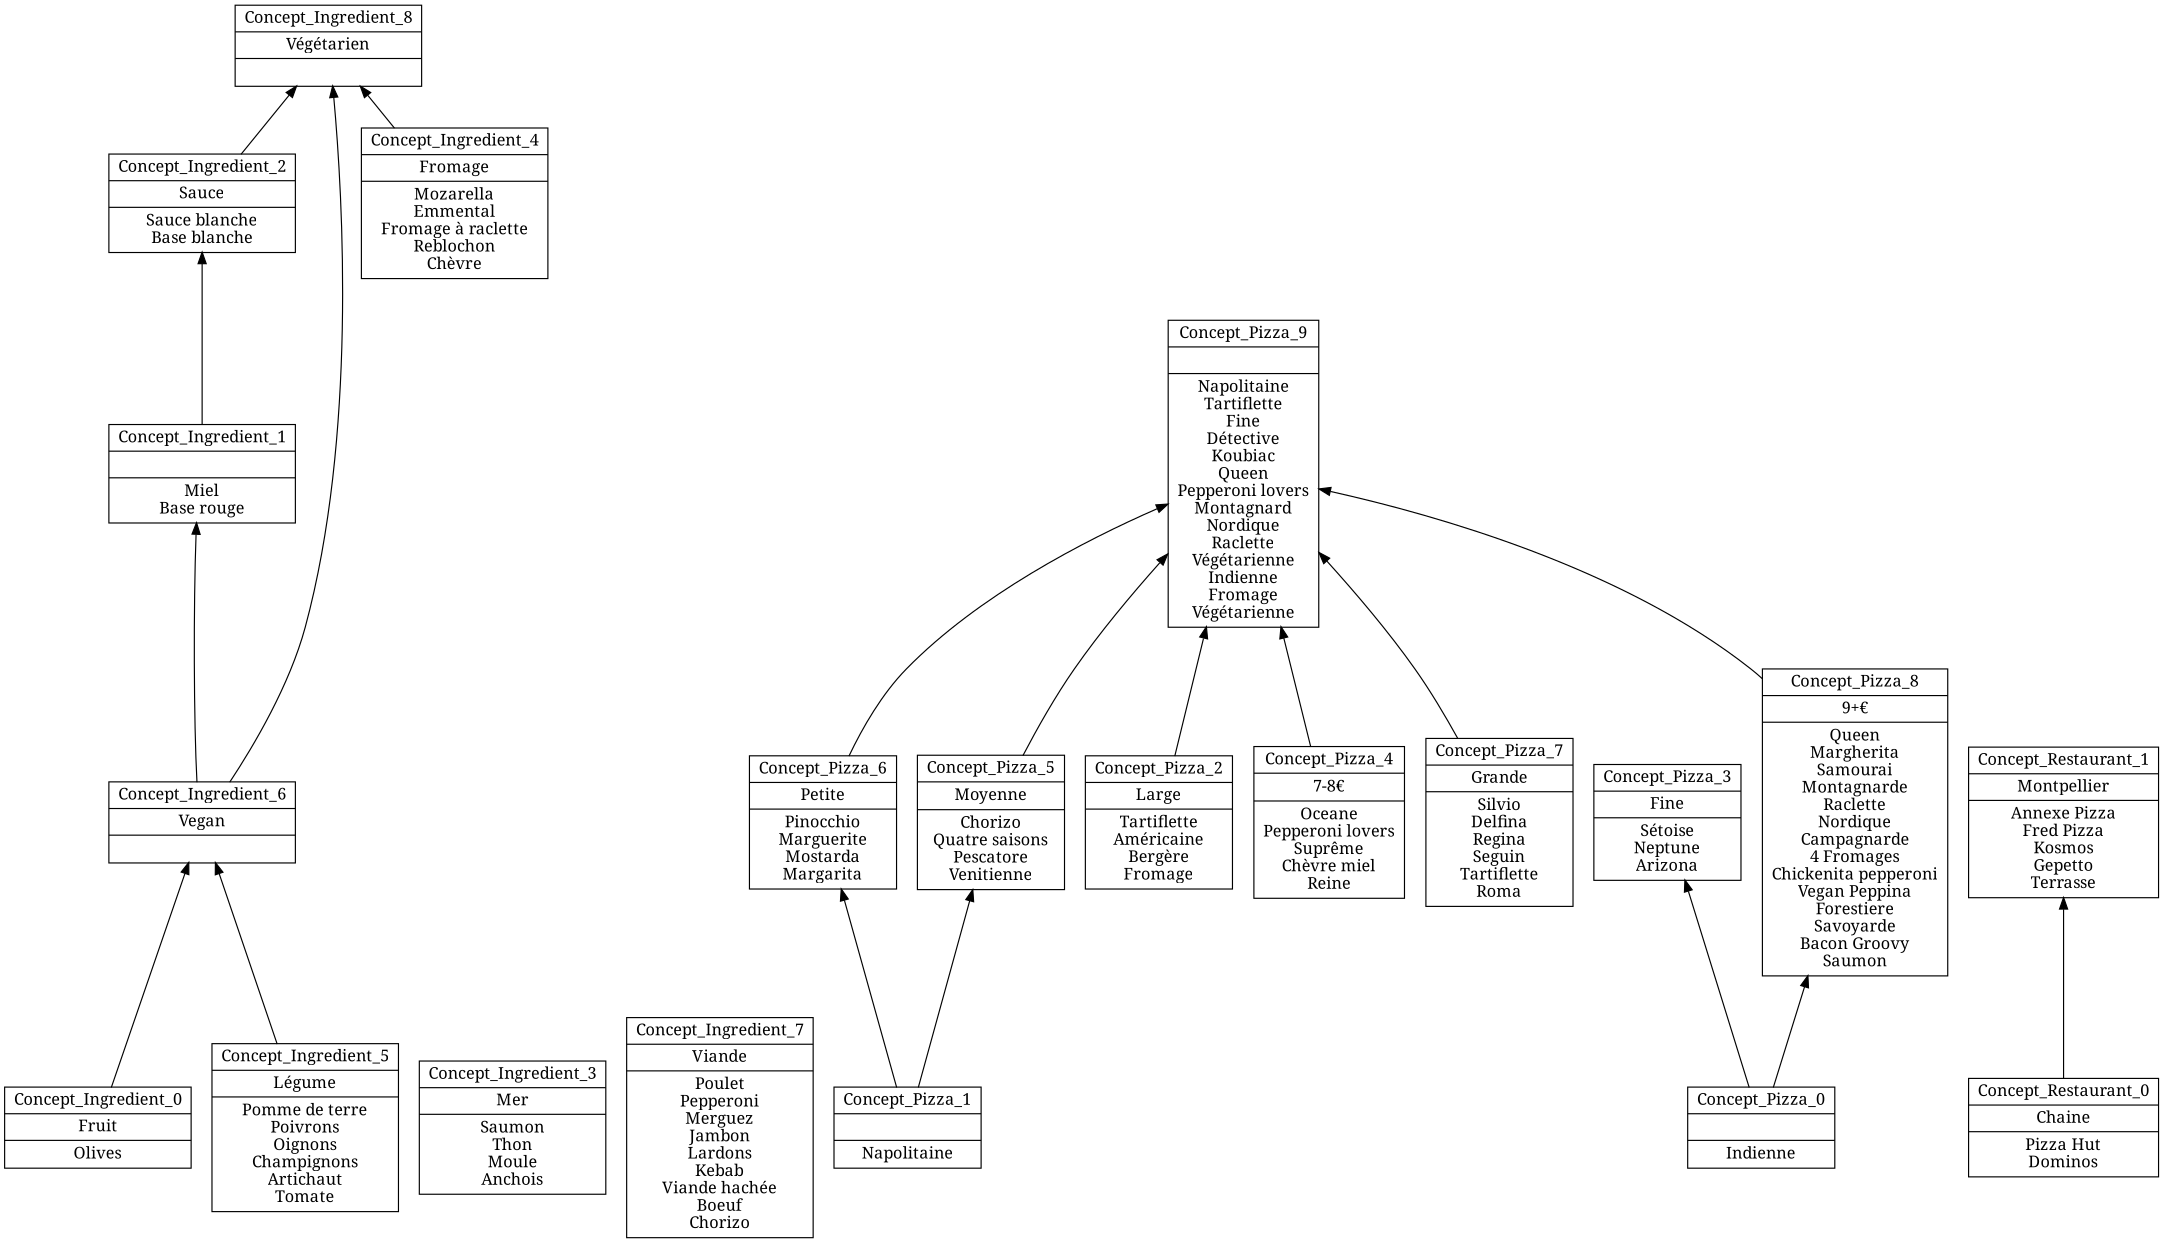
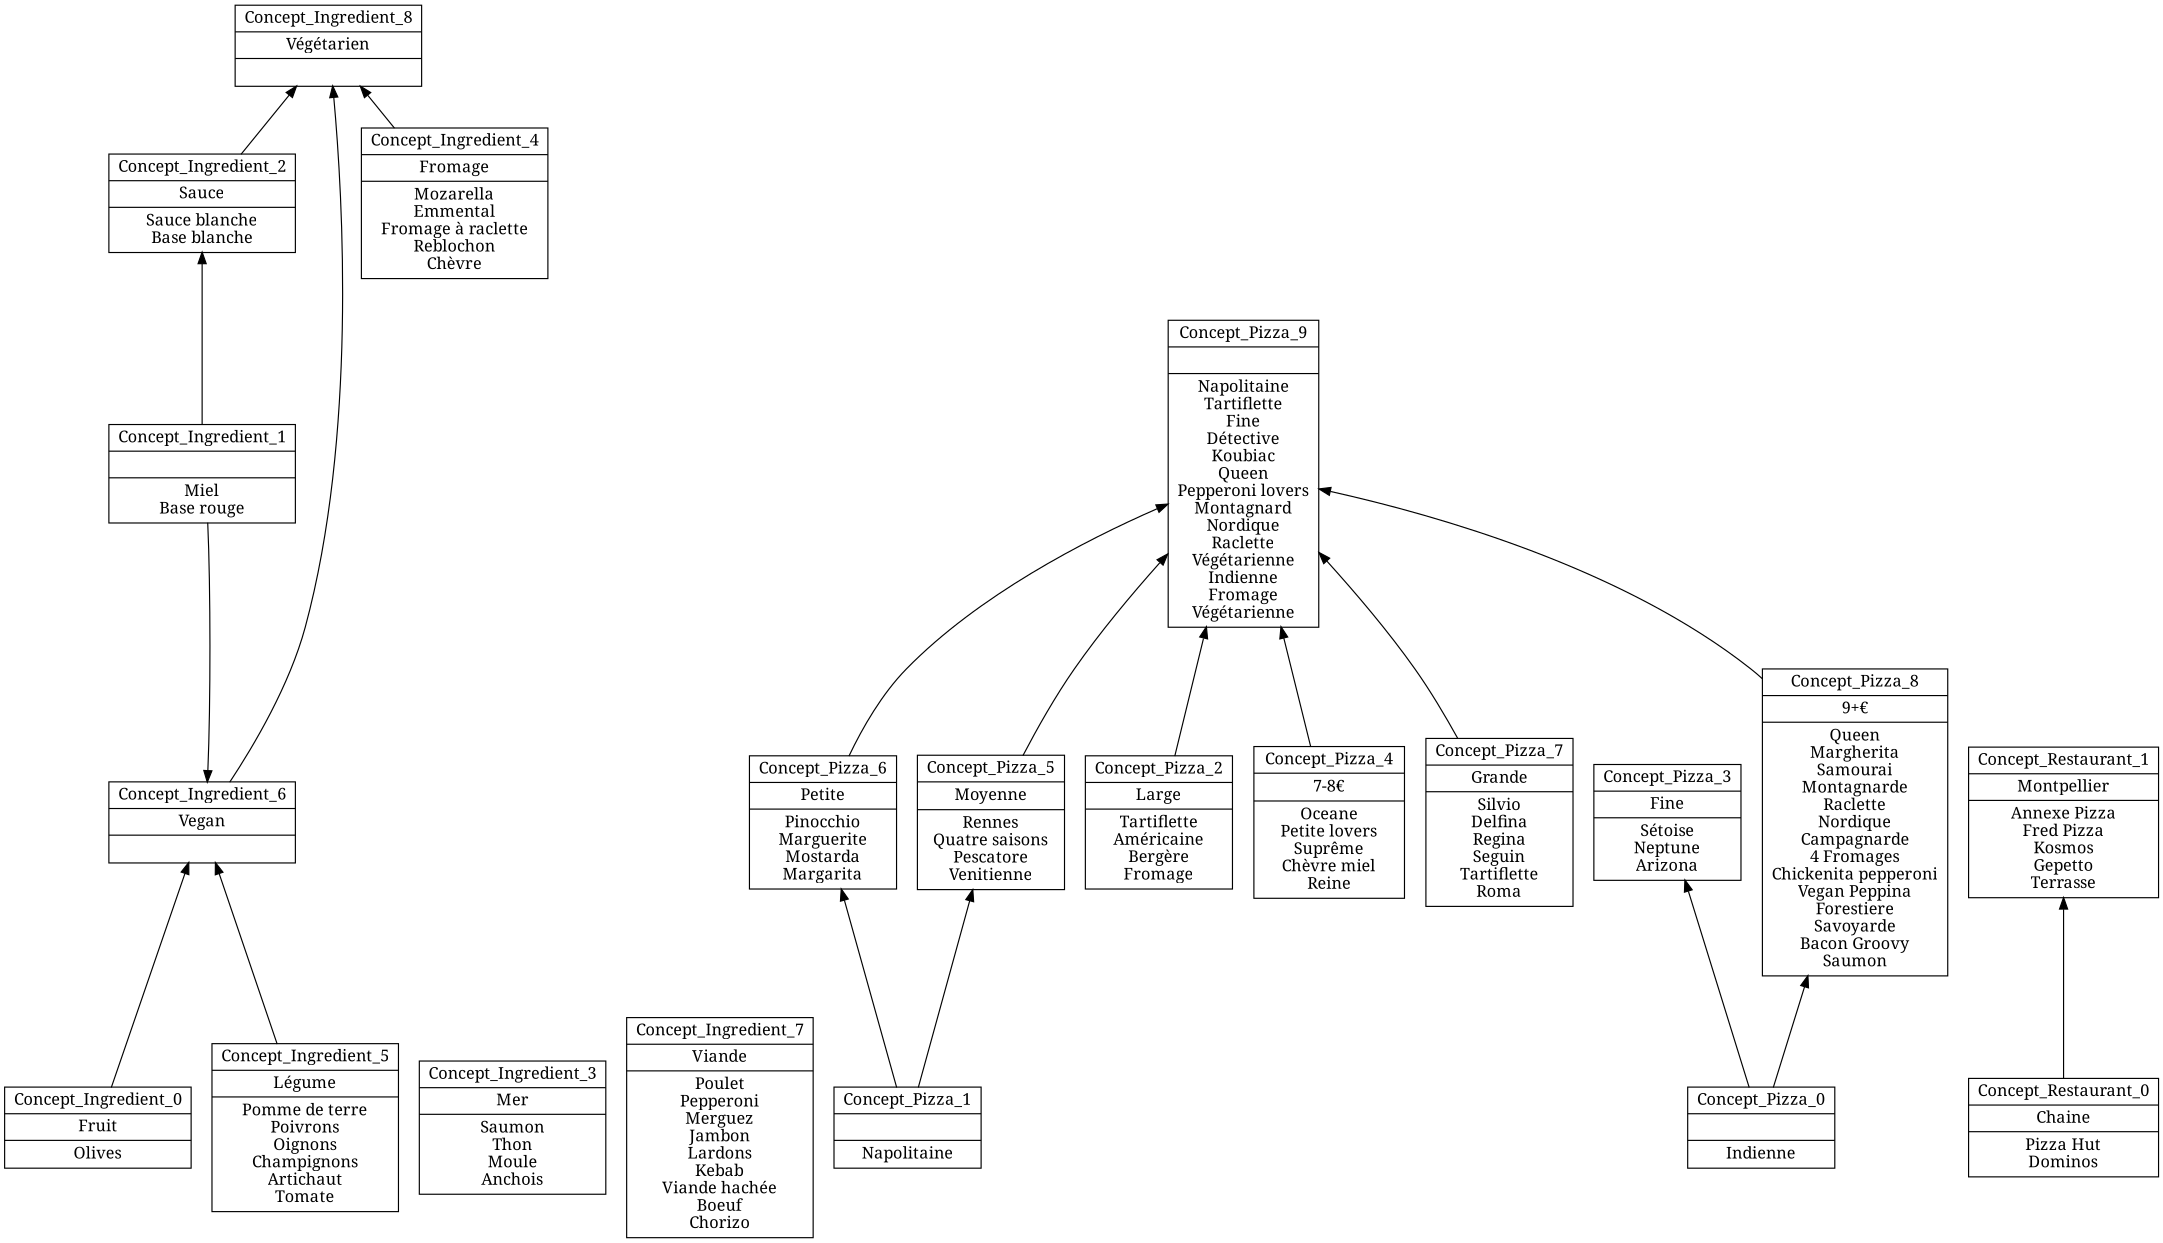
(194, 658) -> (210, 647)
(991, 823) -> (991, 823)
(1329, 832) -> (1329, 832)
